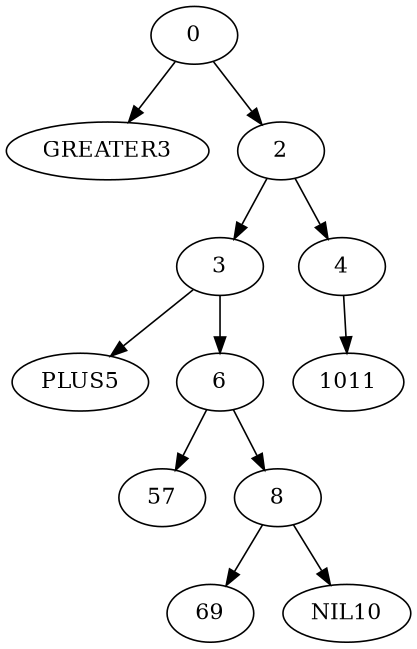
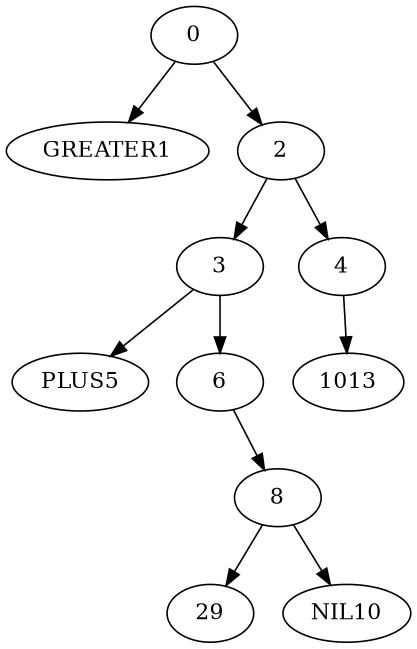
(108, 151) -> (108, 151)
(348, 382) -> (348, 382)
(162, 498) -> none
(210, 613) -> (210, 613)
